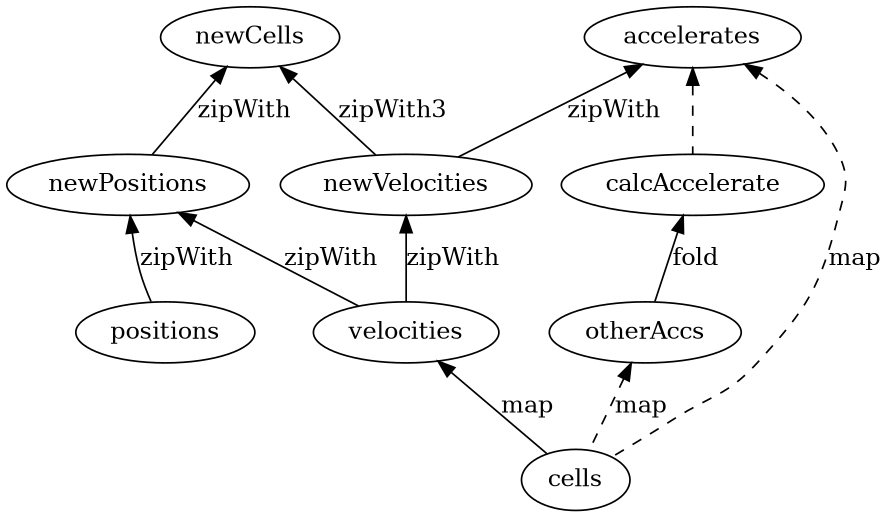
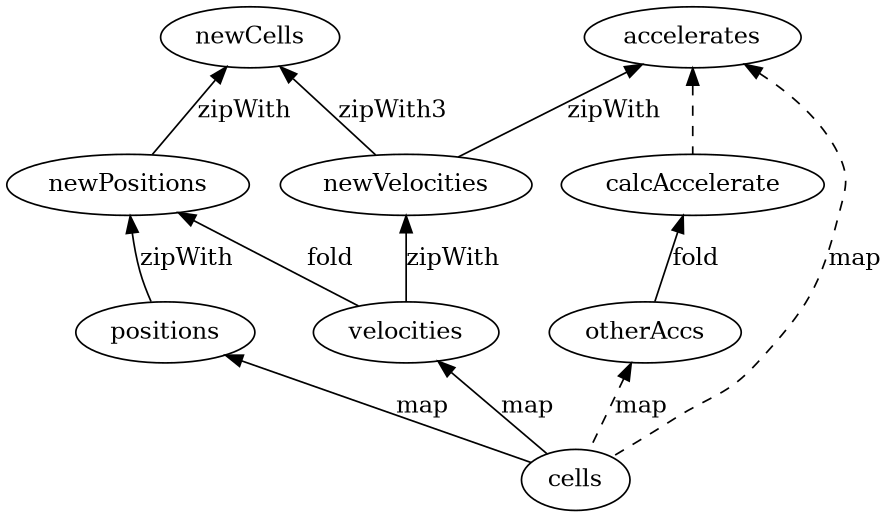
(331, 259) -> (331, 259)
none -> (387, 412)
